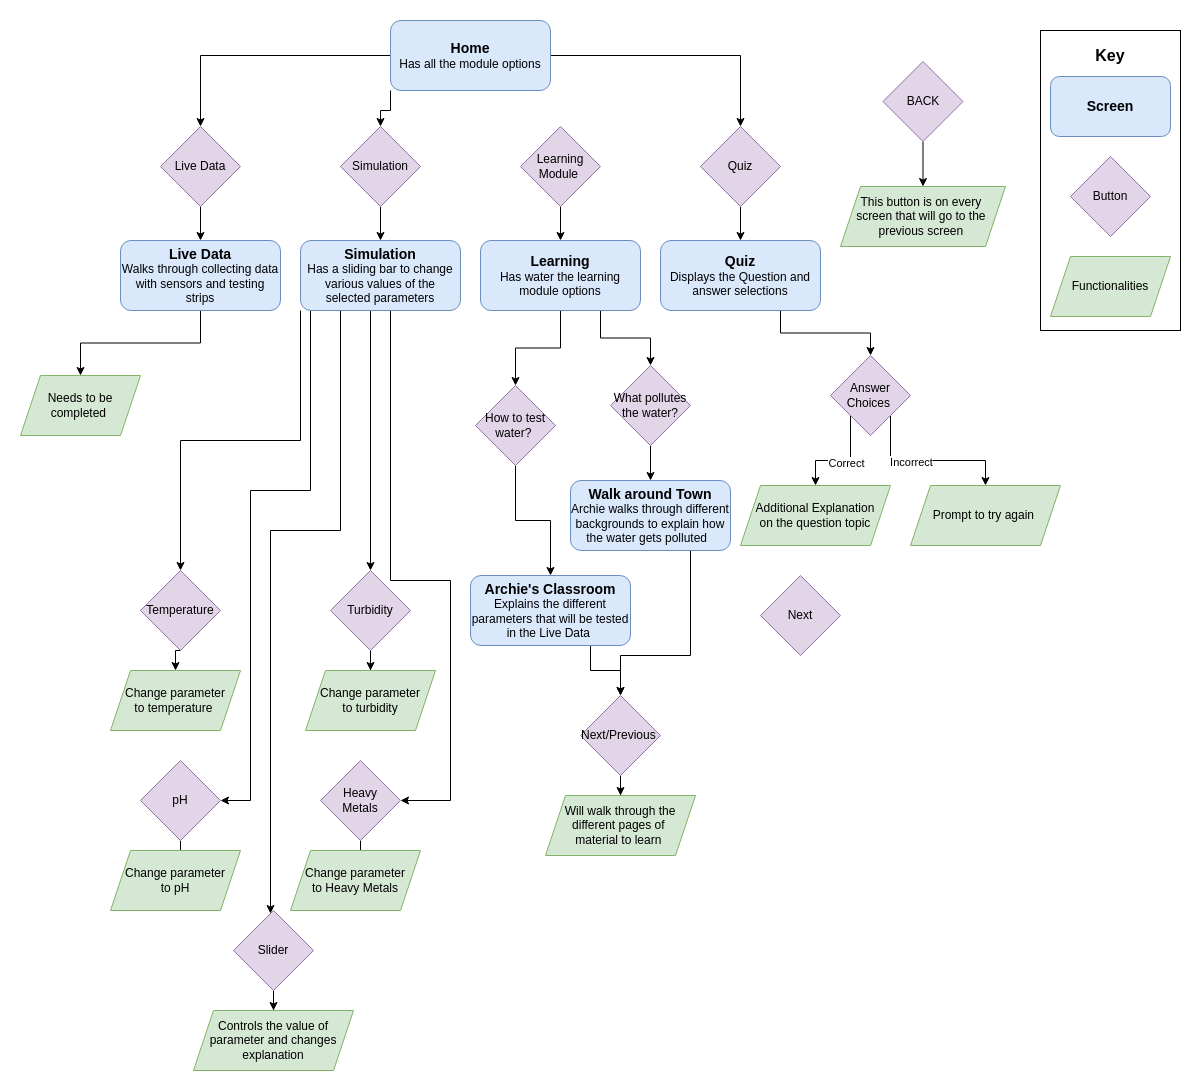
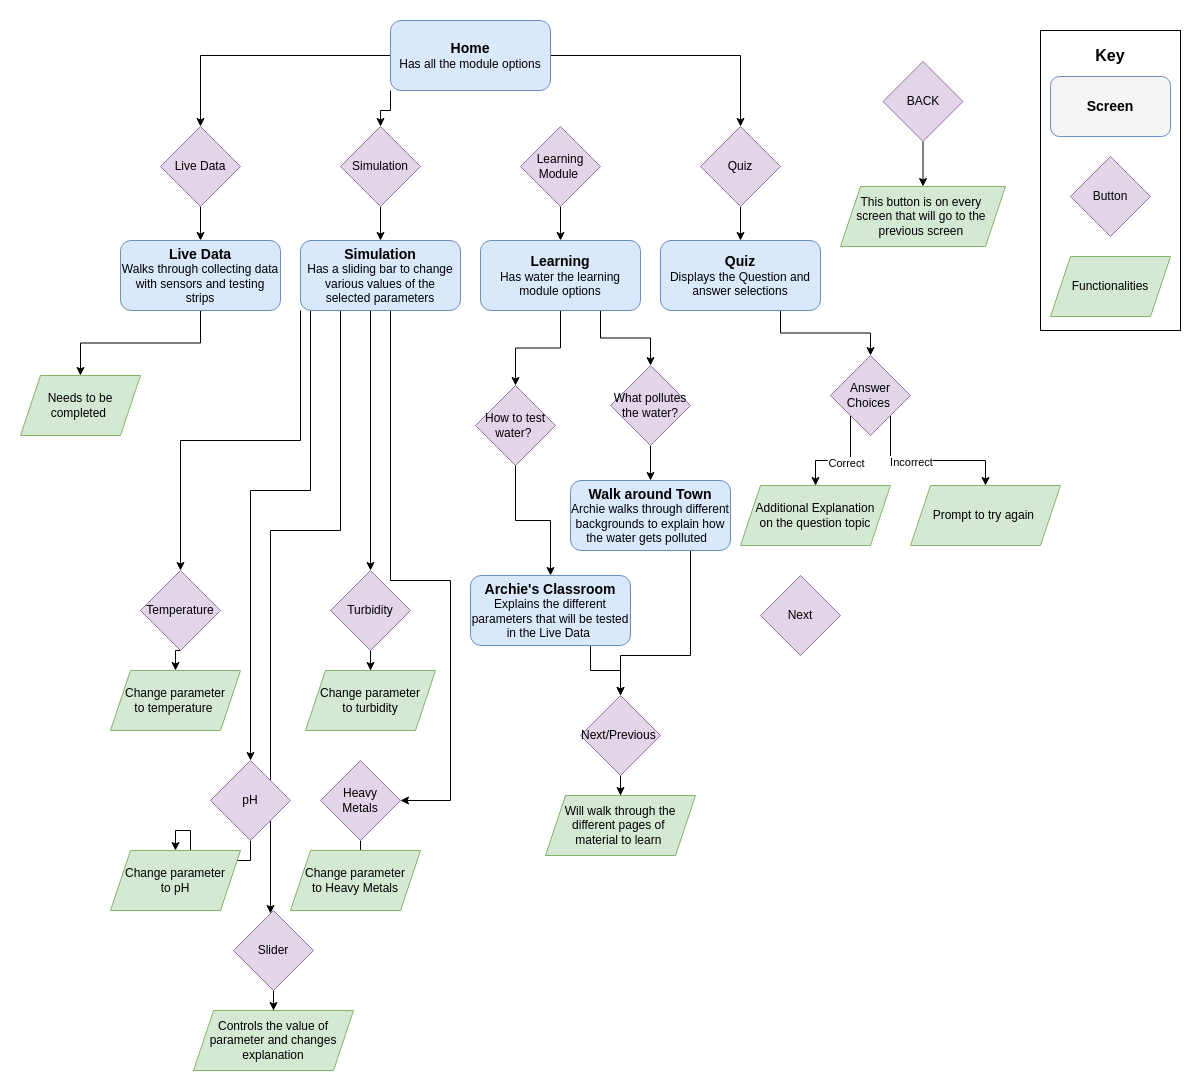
(1111, 107) -> (1111, 107)
(181, 801) -> (251, 801)
